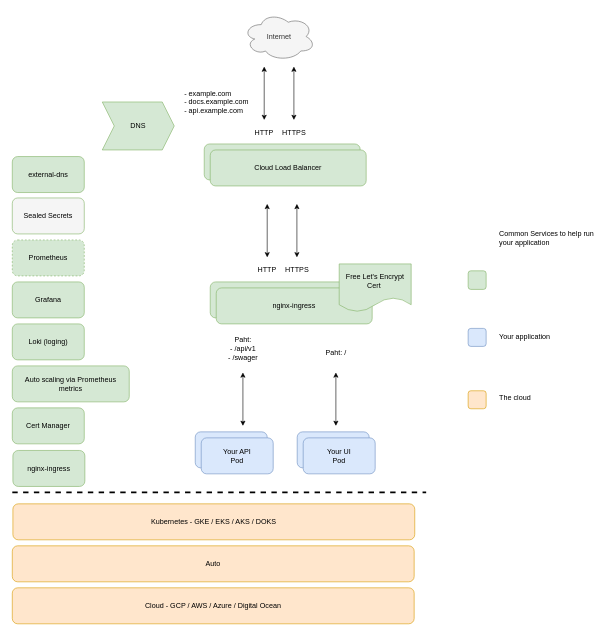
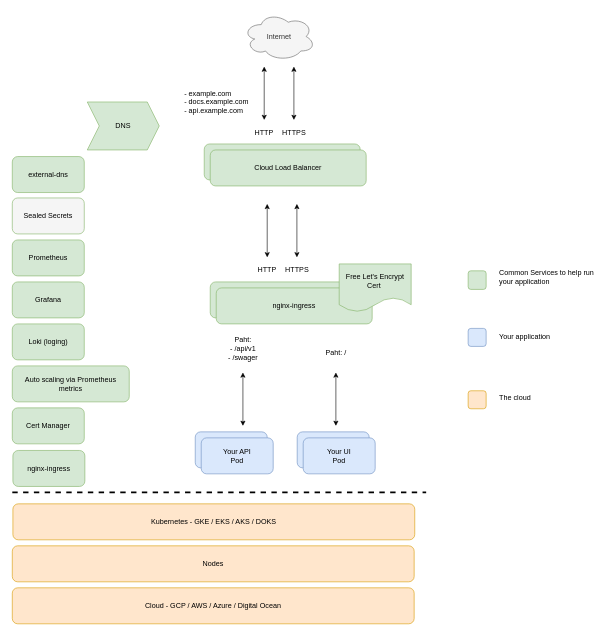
(138, 126) -> (123, 126)
(549, 238) -> (549, 277)
(48, 258) -> (48, 258)
(213, 564) -> (213, 564)
